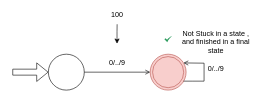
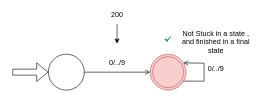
(117, 15) -> (117, 15)
